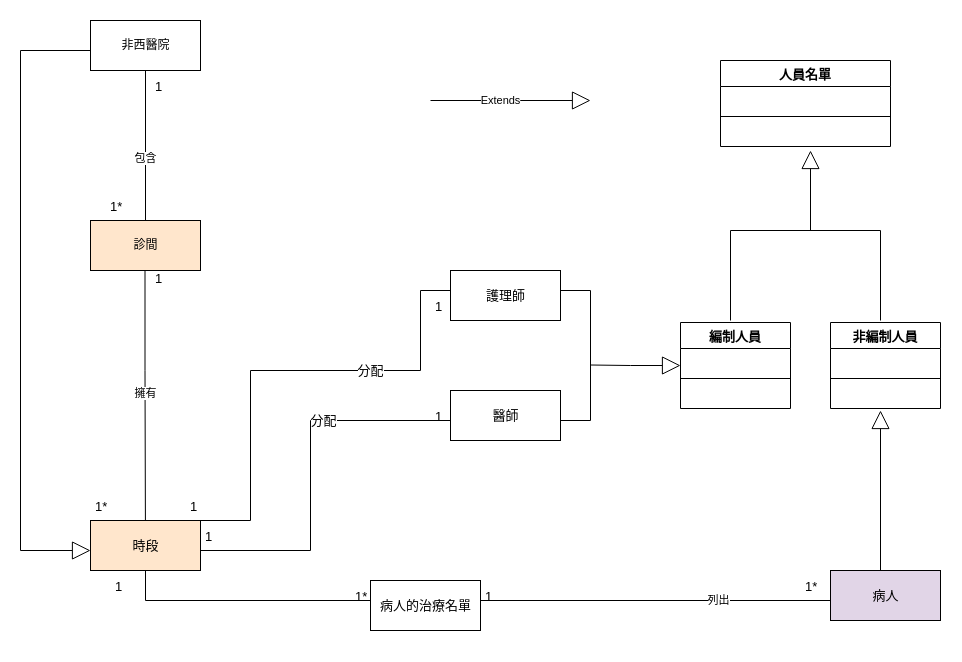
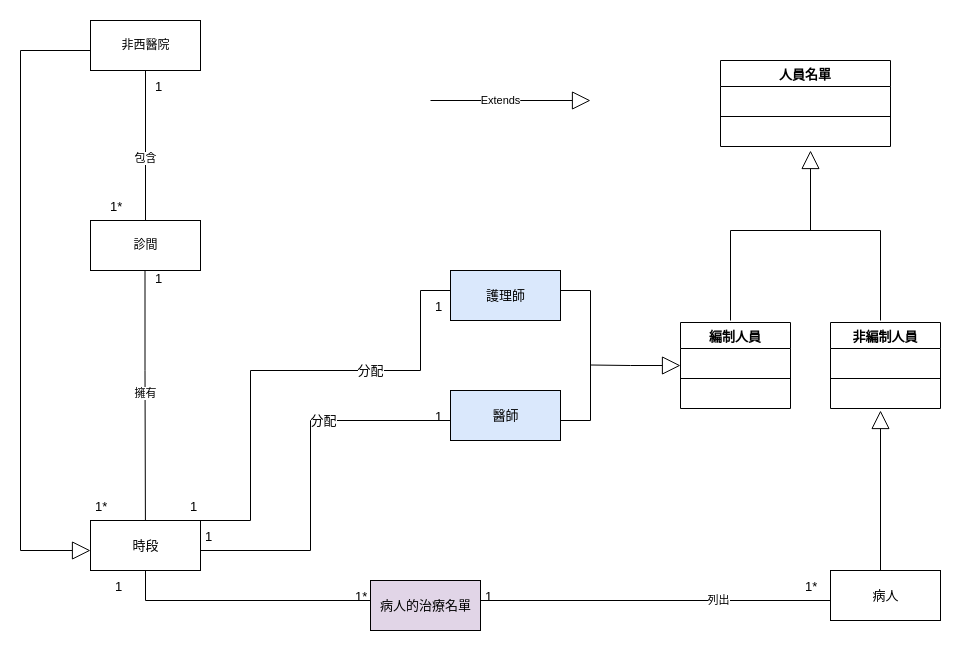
(146, 246) -> (146, 246)
(506, 296) -> (506, 296)
(506, 416) -> (506, 416)
(146, 546) -> (146, 546)
(886, 596) -> (886, 596)
(426, 606) -> (426, 606)
